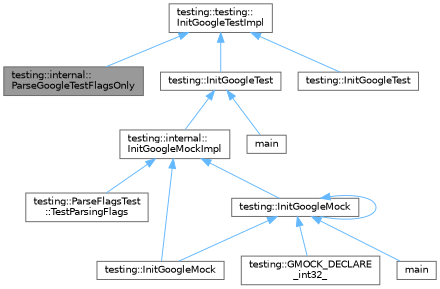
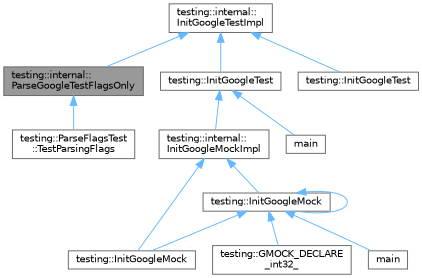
(221, 18) -> (221, 18)
(127, 179) -> (74, 118)
